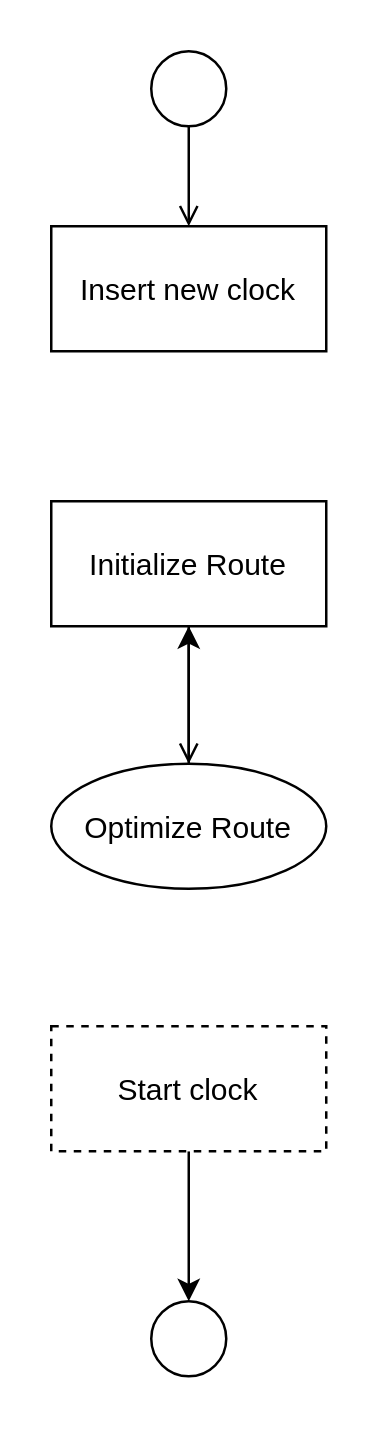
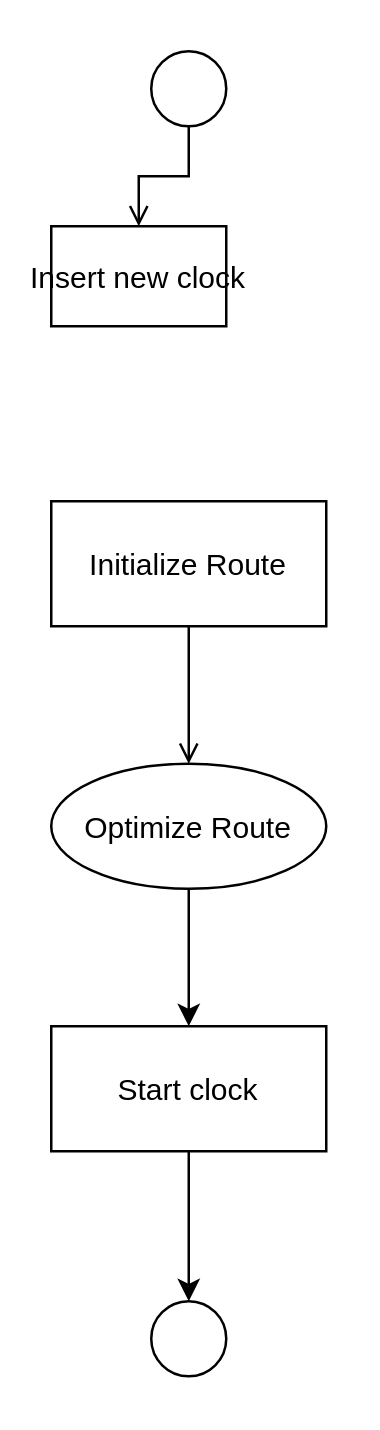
(189, 289) -> (139, 276)
(189, 762) -> (189, 949)
(189, 1089) -> (189, 1089)
